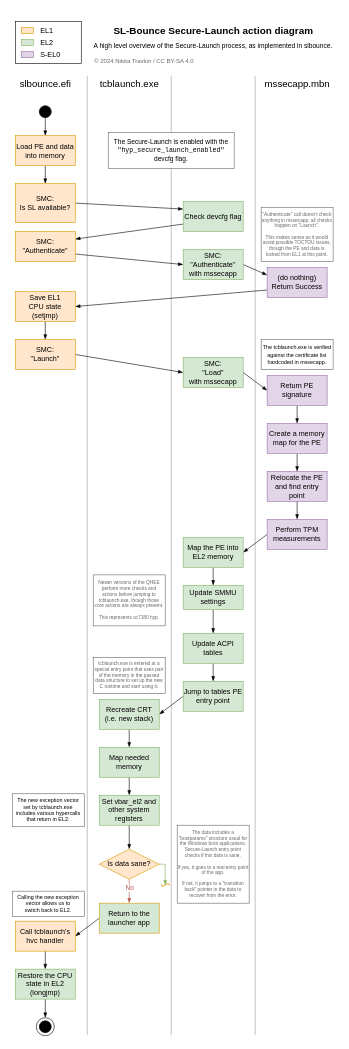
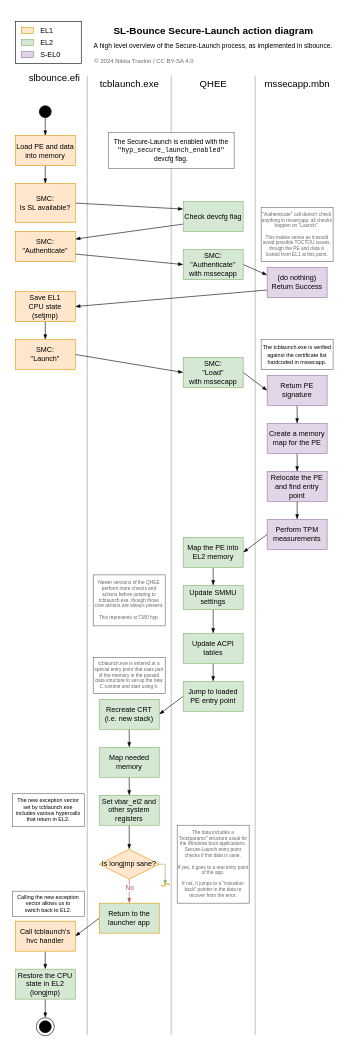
(45, 83) -> (54, 77)
none -> (213, 83)
(213, 696) -> (213, 696)
(129, 864) -> (129, 864)
